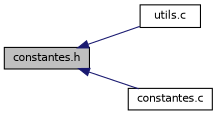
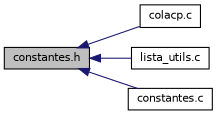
(170, 16) -> (170, 16)
none -> (170, 58)
